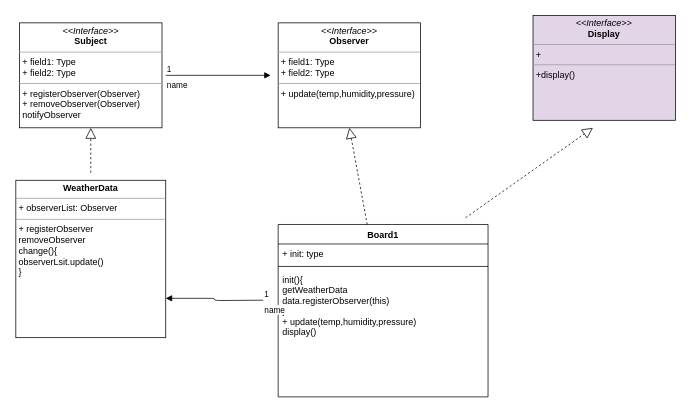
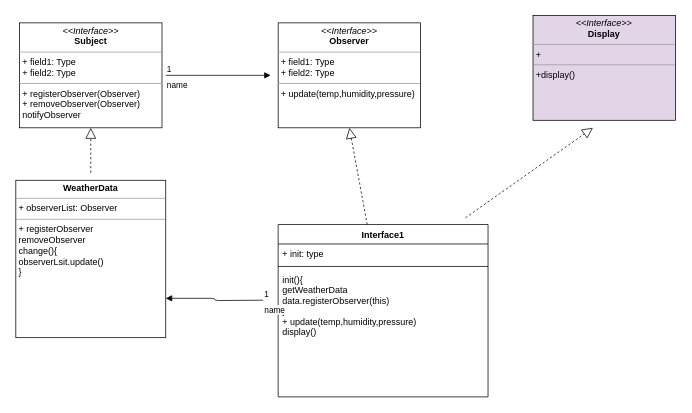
(383, 235) -> (383, 235)
